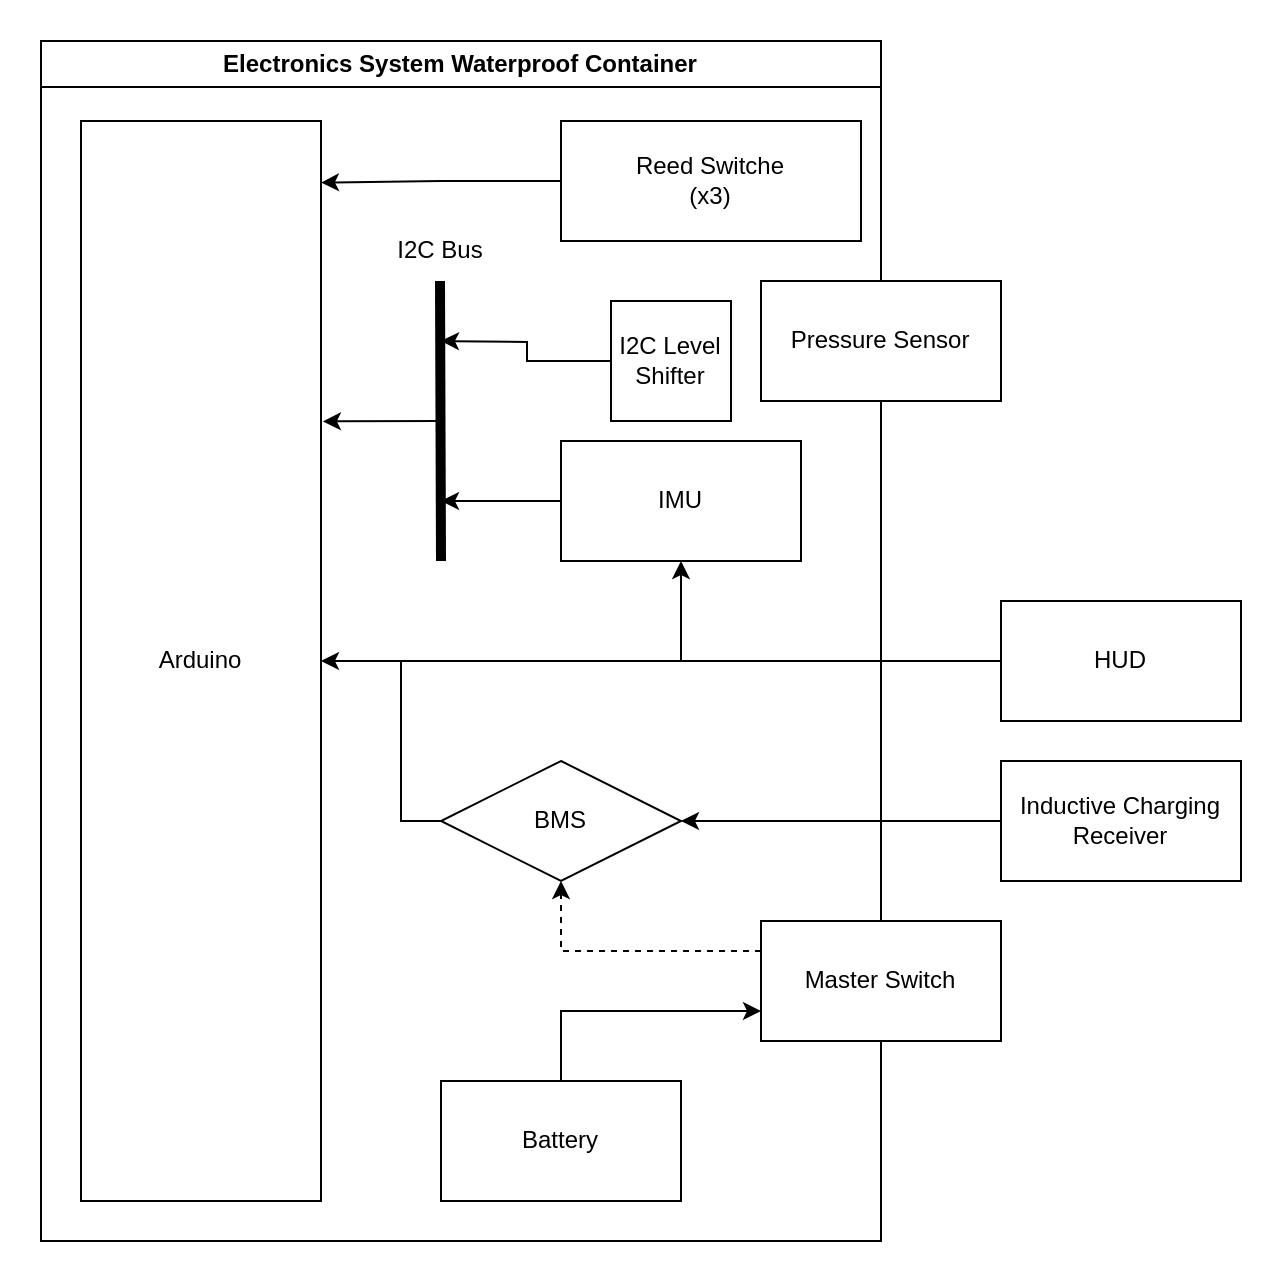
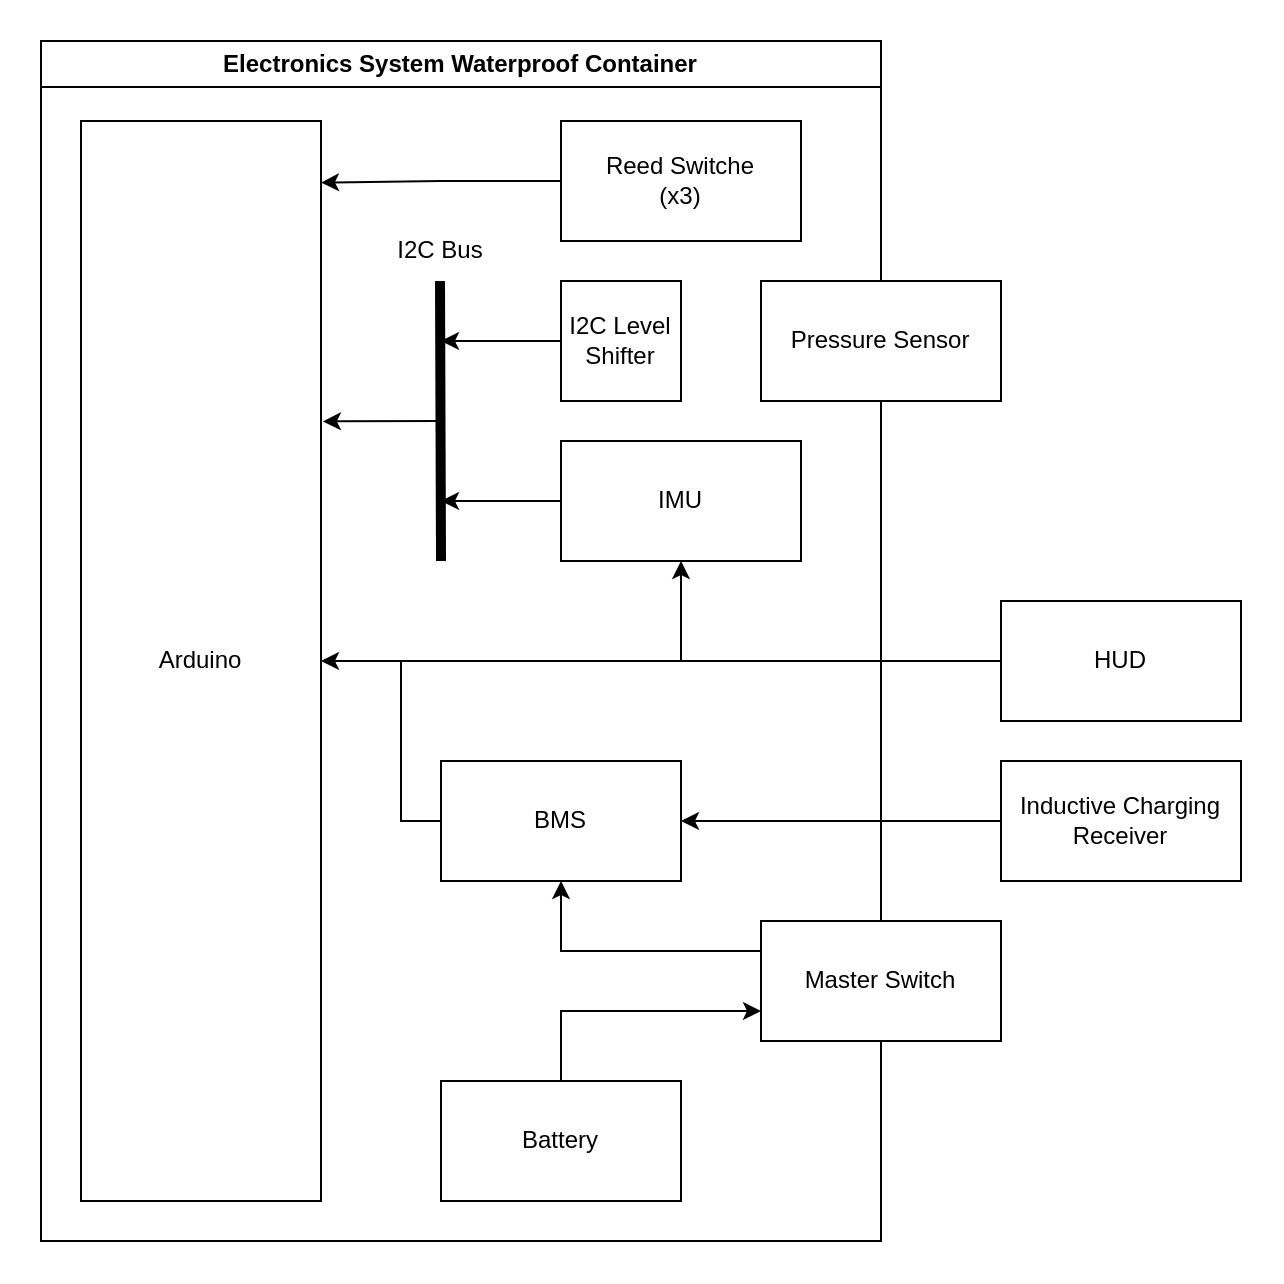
(711, 181) -> (681, 181)
(671, 361) -> (621, 341)
(561, 821) -> (561, 821)
(632, 951) -> (632, 951)
